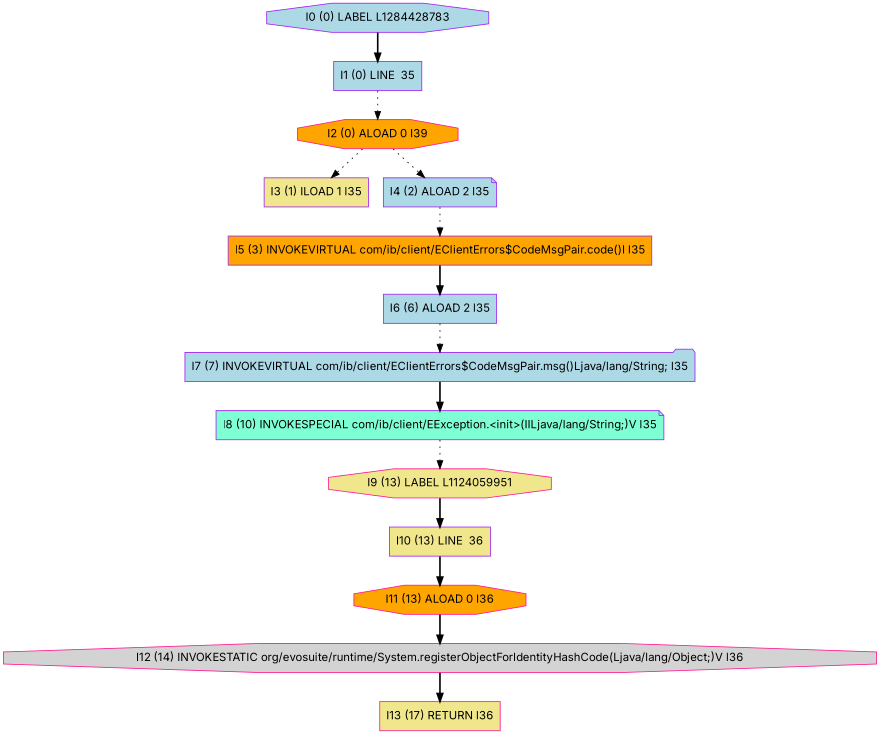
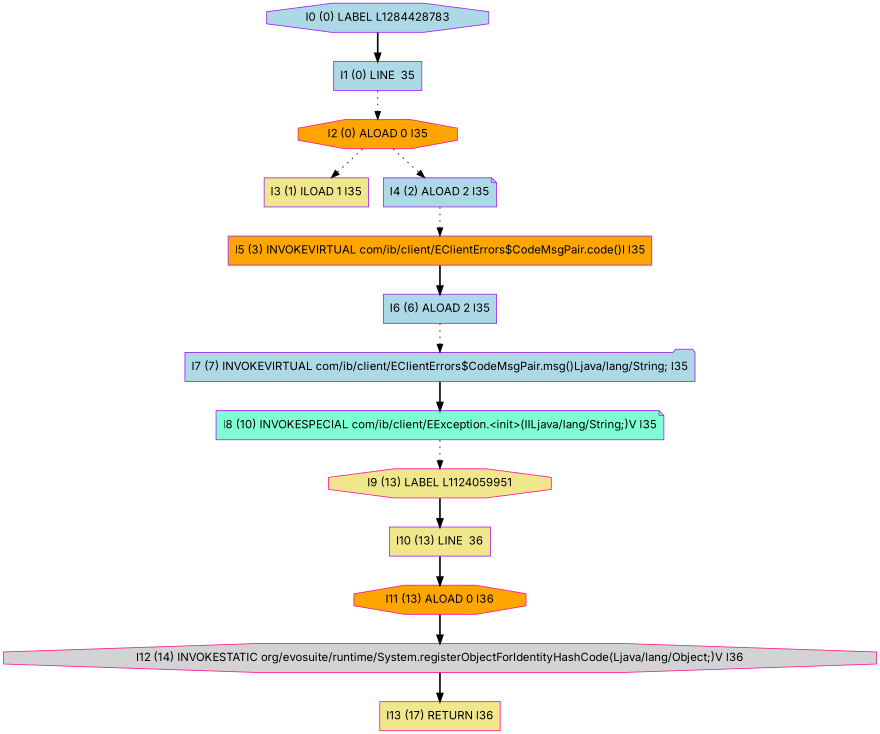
(378, 134) -> (378, 134)
